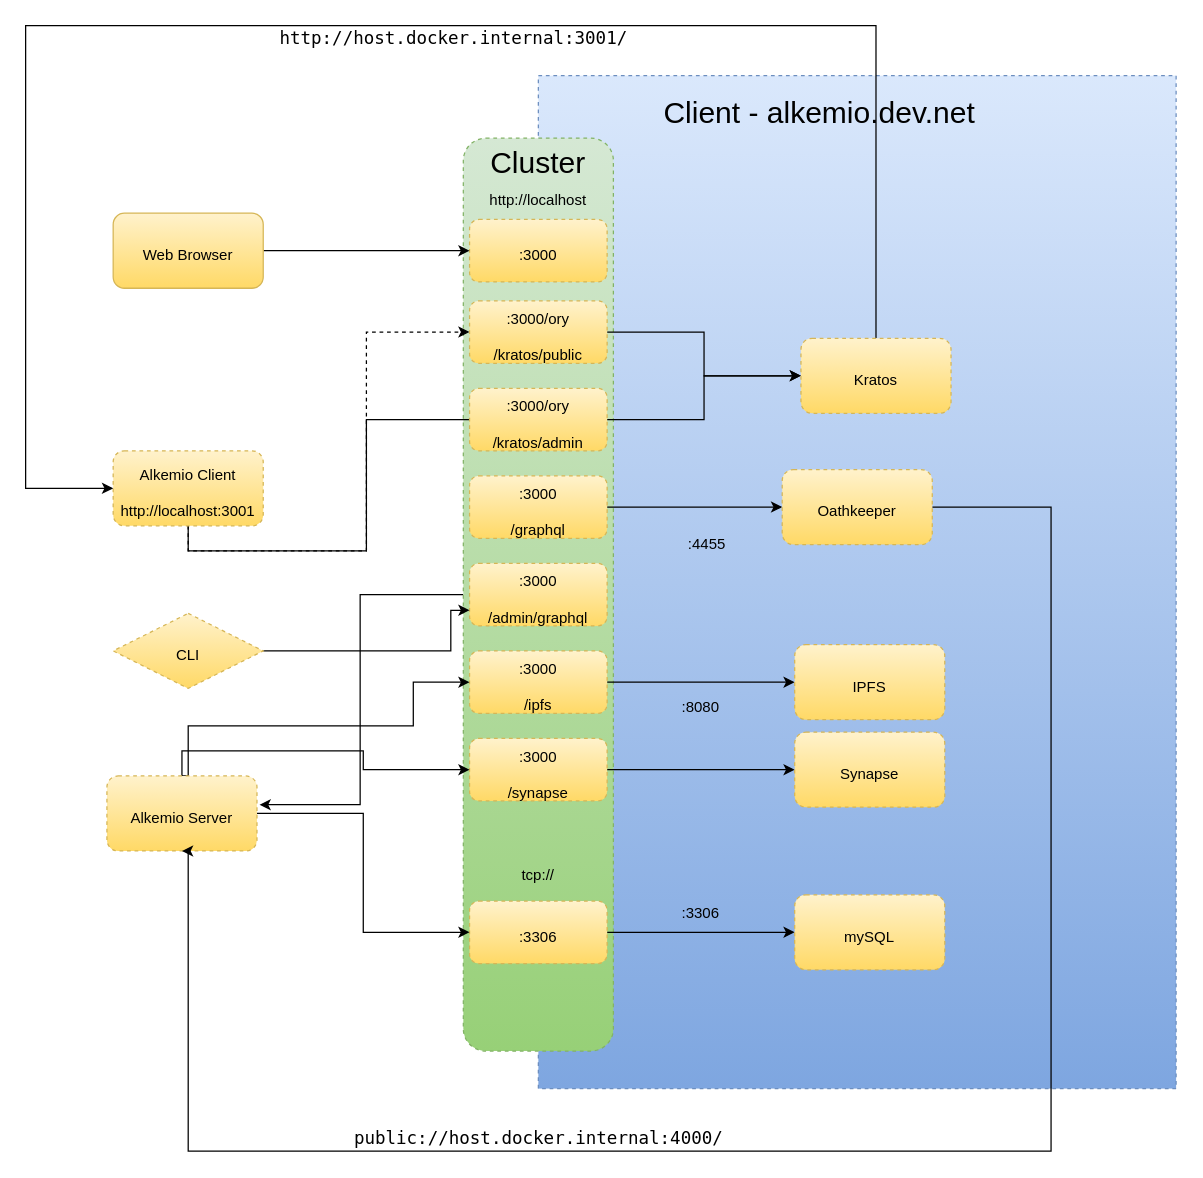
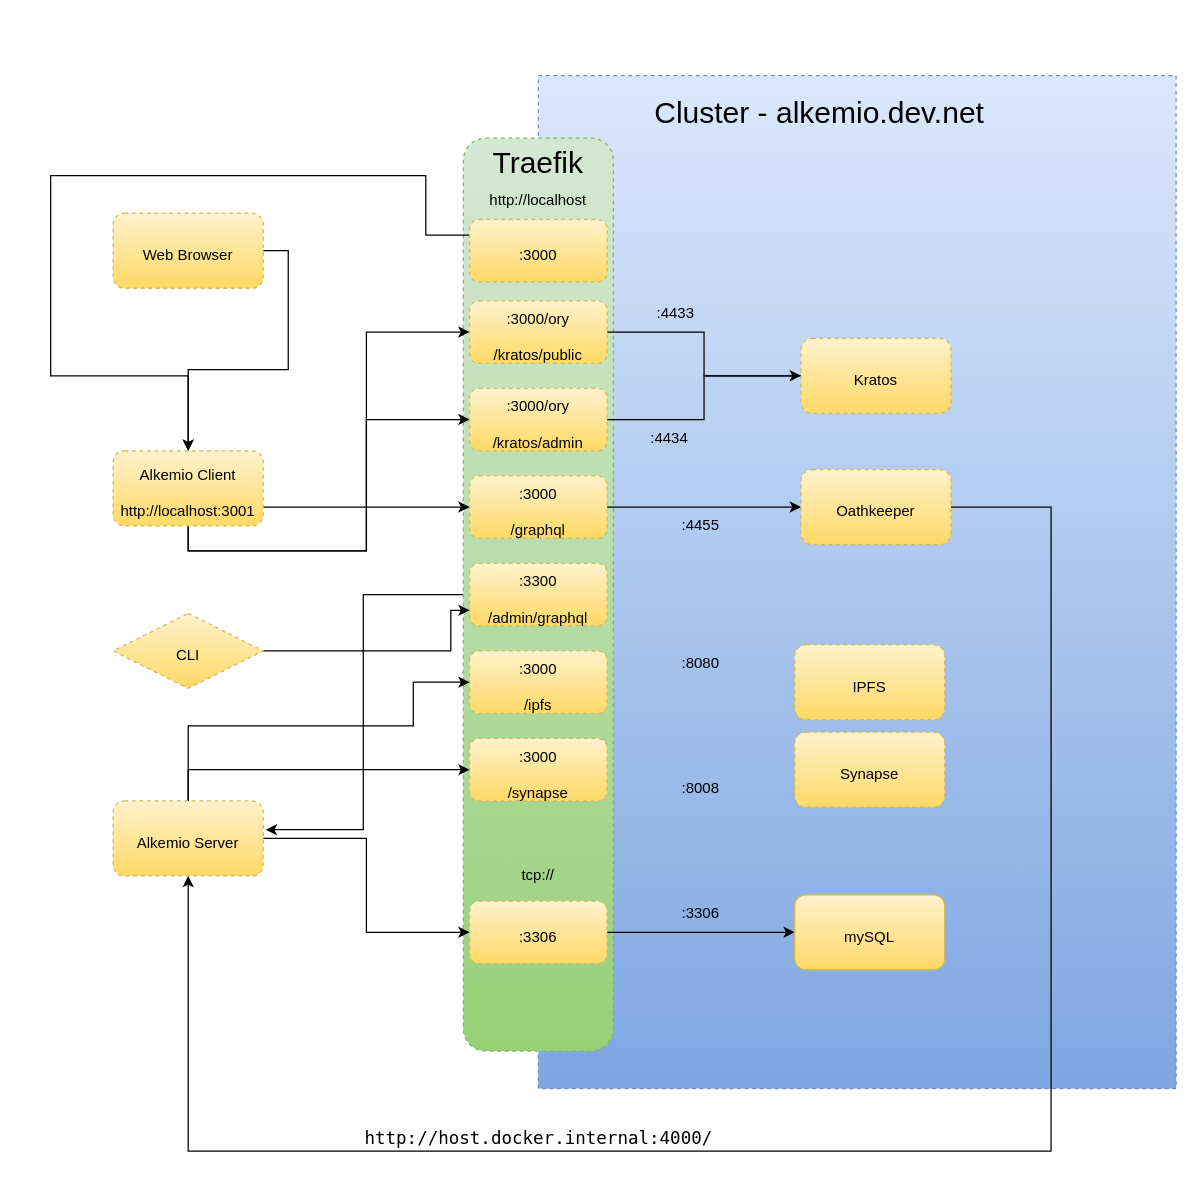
(337, 26) -> none
(454, 38) -> none
(819, 113) -> (819, 113)
(538, 163) -> (538, 163)
none -> (122, 176)
(188, 251) -> (188, 251)
(373, 251) -> (288, 361)
none -> (676, 313)
(371, 332) -> (371, 332)
(793, 376) -> (797, 376)
(463, 419) -> (459, 419)
none -> (669, 438)
none -> (362, 507)
(857, 507) -> (876, 507)
(707, 544) -> (701, 526)
(538, 594) -> (538, 594)
(696, 682) -> none
(701, 707) -> (701, 663)
(696, 769) -> none
none -> (701, 788)
(182, 813) -> (188, 838)
(869, 932) -> (869, 932)
(539, 1138) -> (539, 1138)
